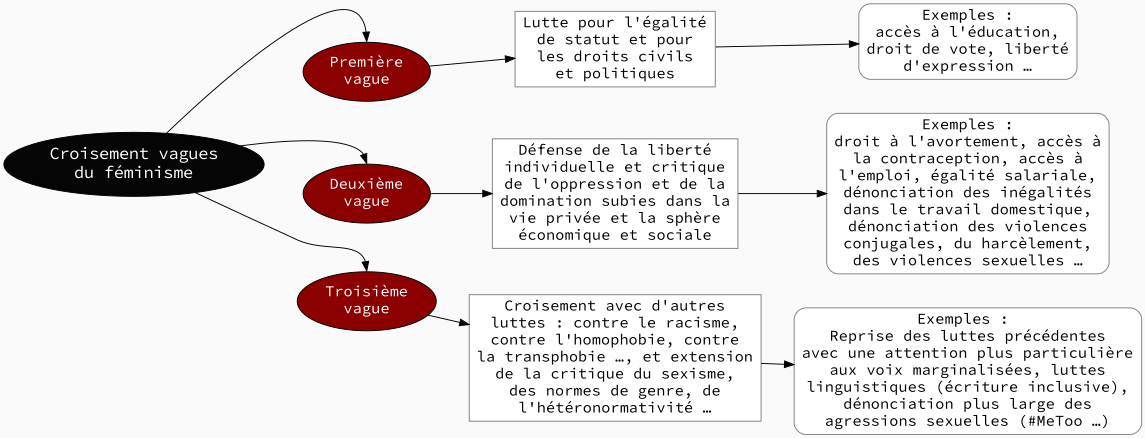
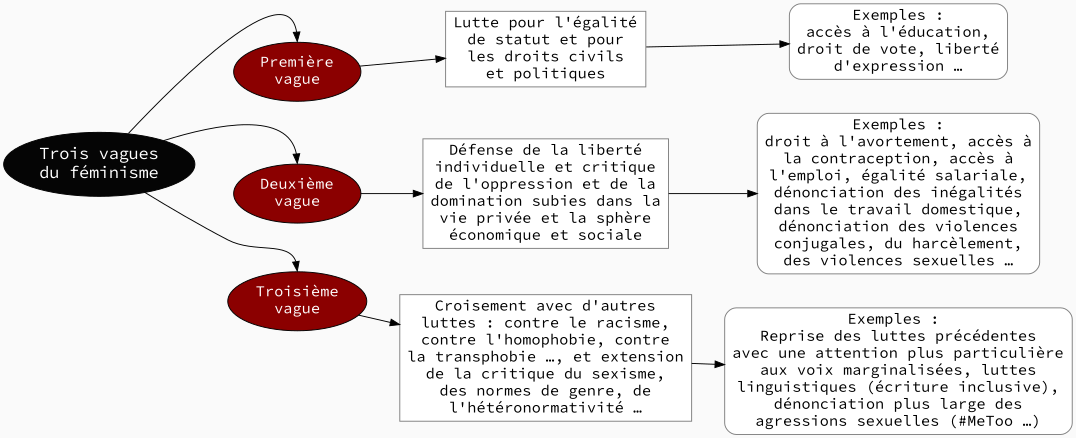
(134, 164) -> (99, 164)
